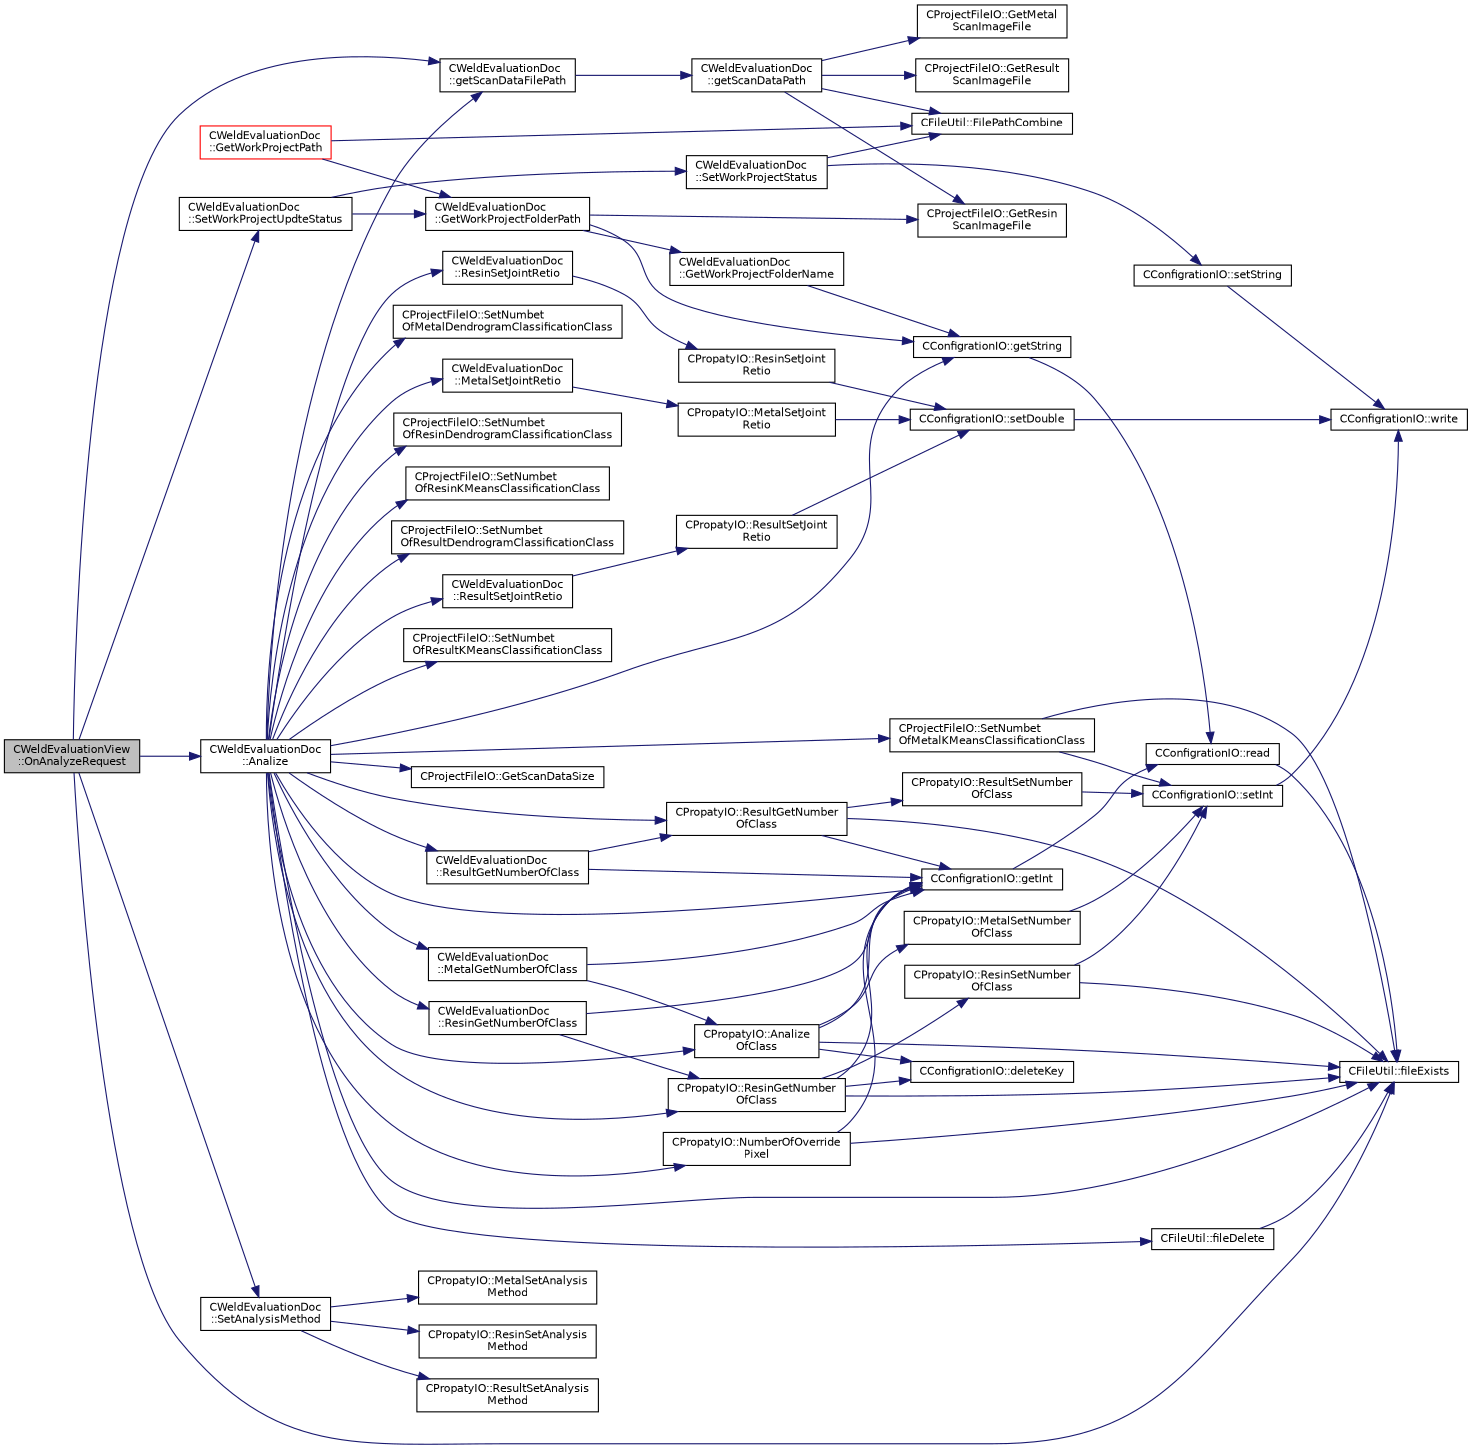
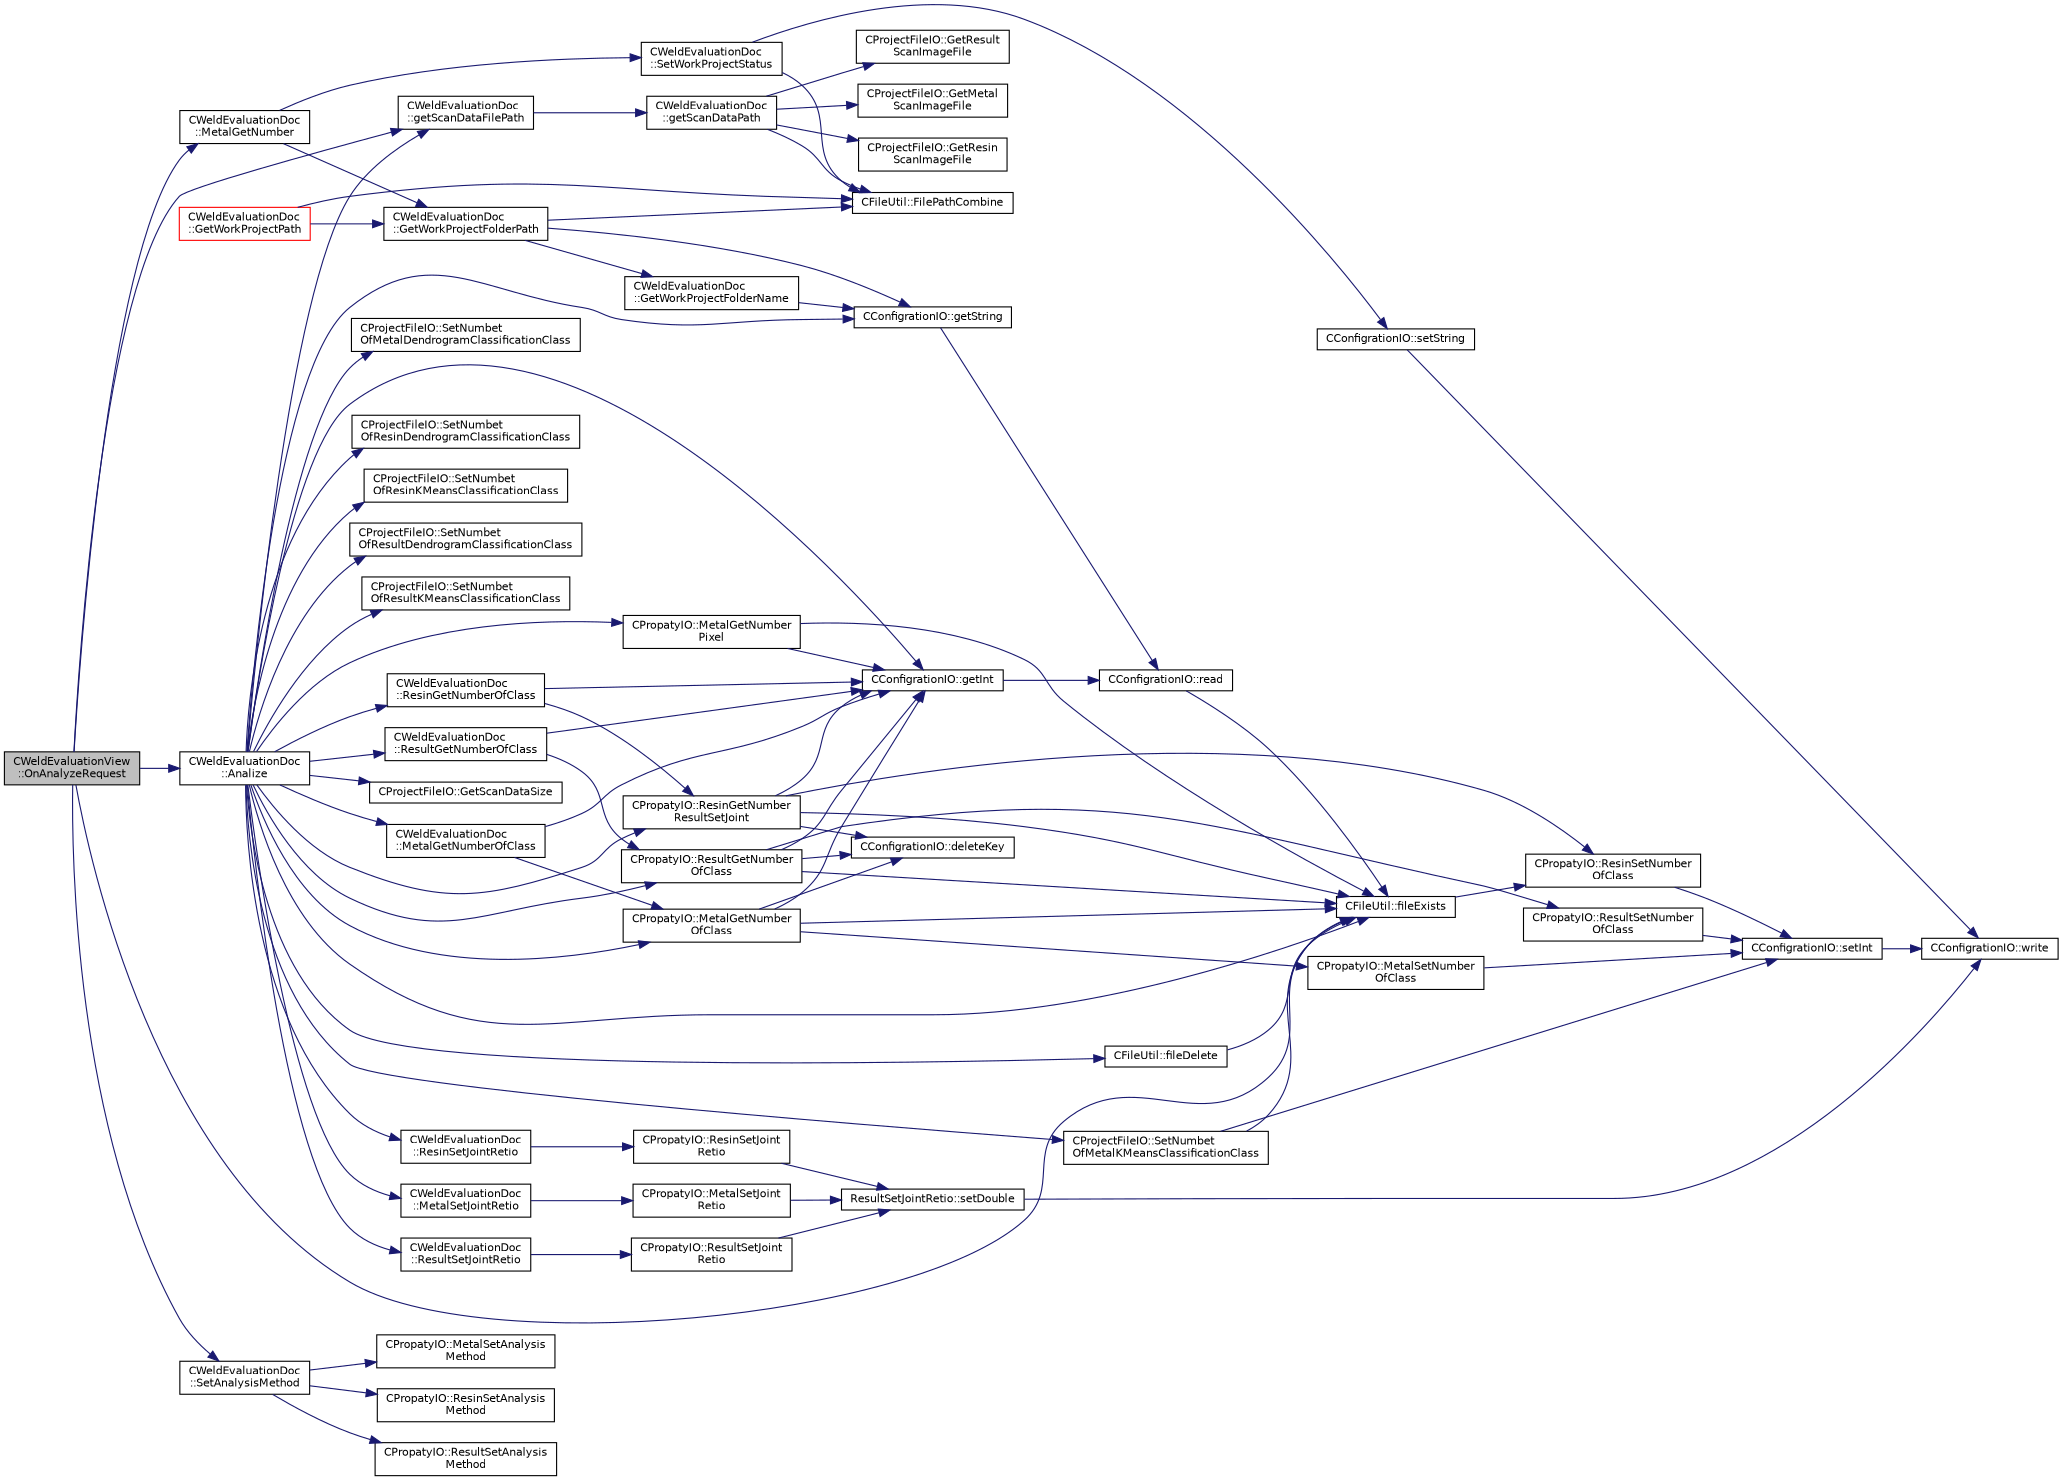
(266, 214) -> (245, 127)
(748, 217) -> (695, 214)
(992, 420) -> (933, 1200)
none -> (819, 857)
(1232, 1000) -> (1482, 893)
(757, 1041) -> (712, 926)
(757, 1095) -> (712, 812)
(757, 1149) -> (712, 632)
